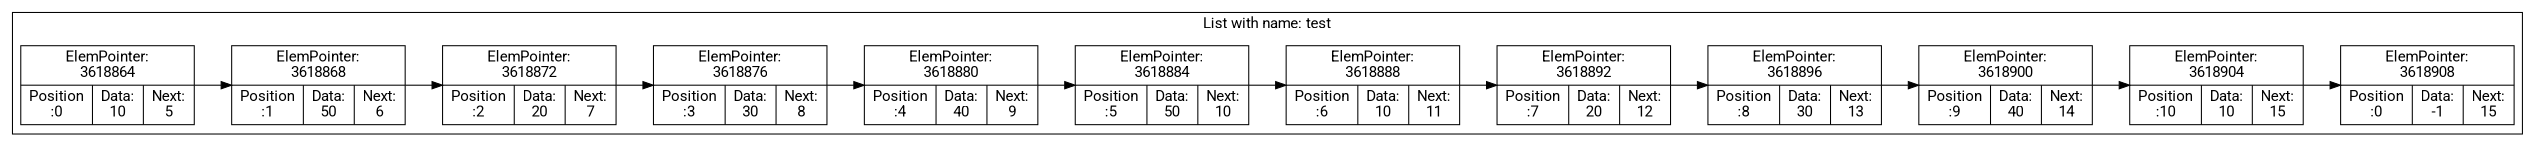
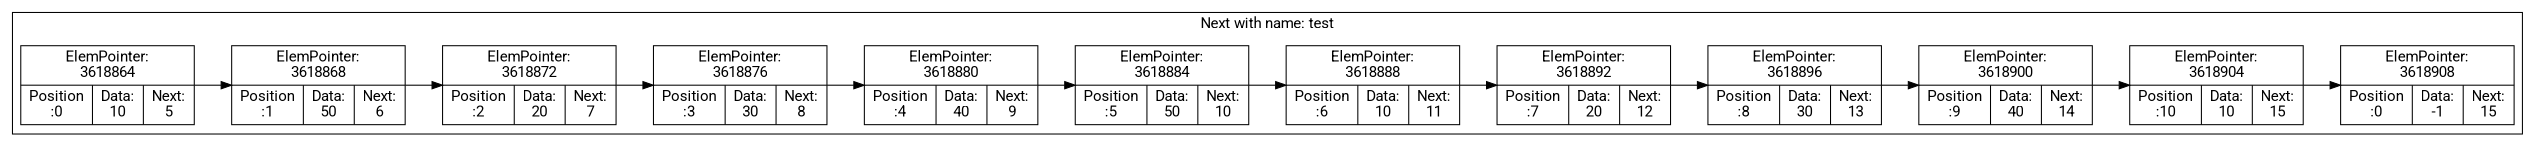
(1267, 24) -> (1267, 24)
